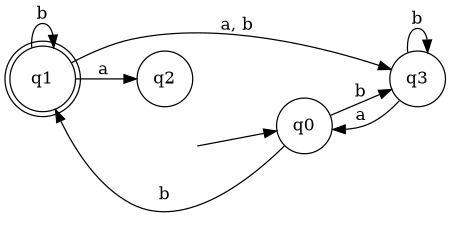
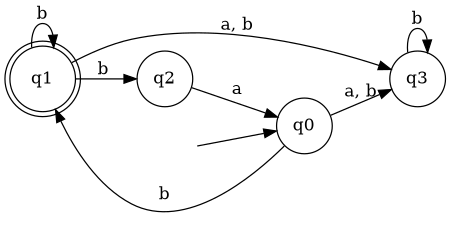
(104, 70) -> (104, 70)
(361, 92) -> (361, 92)
(375, 121) -> (229, 100)
